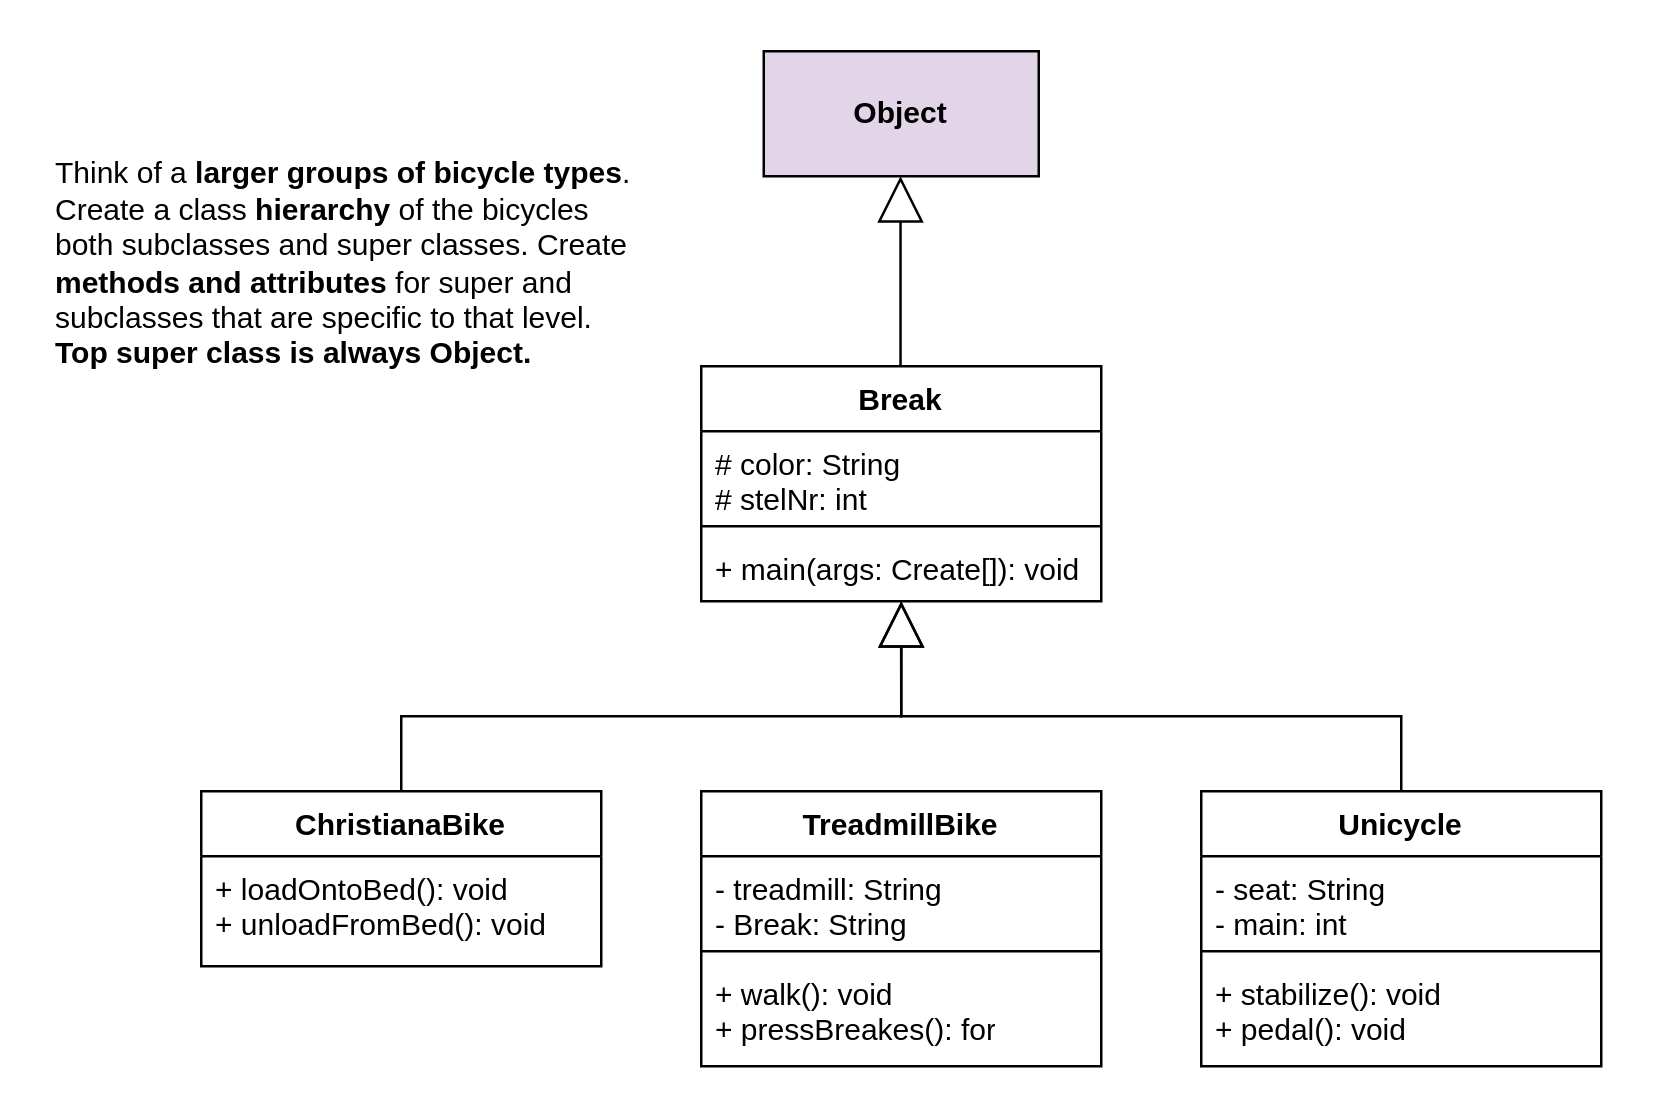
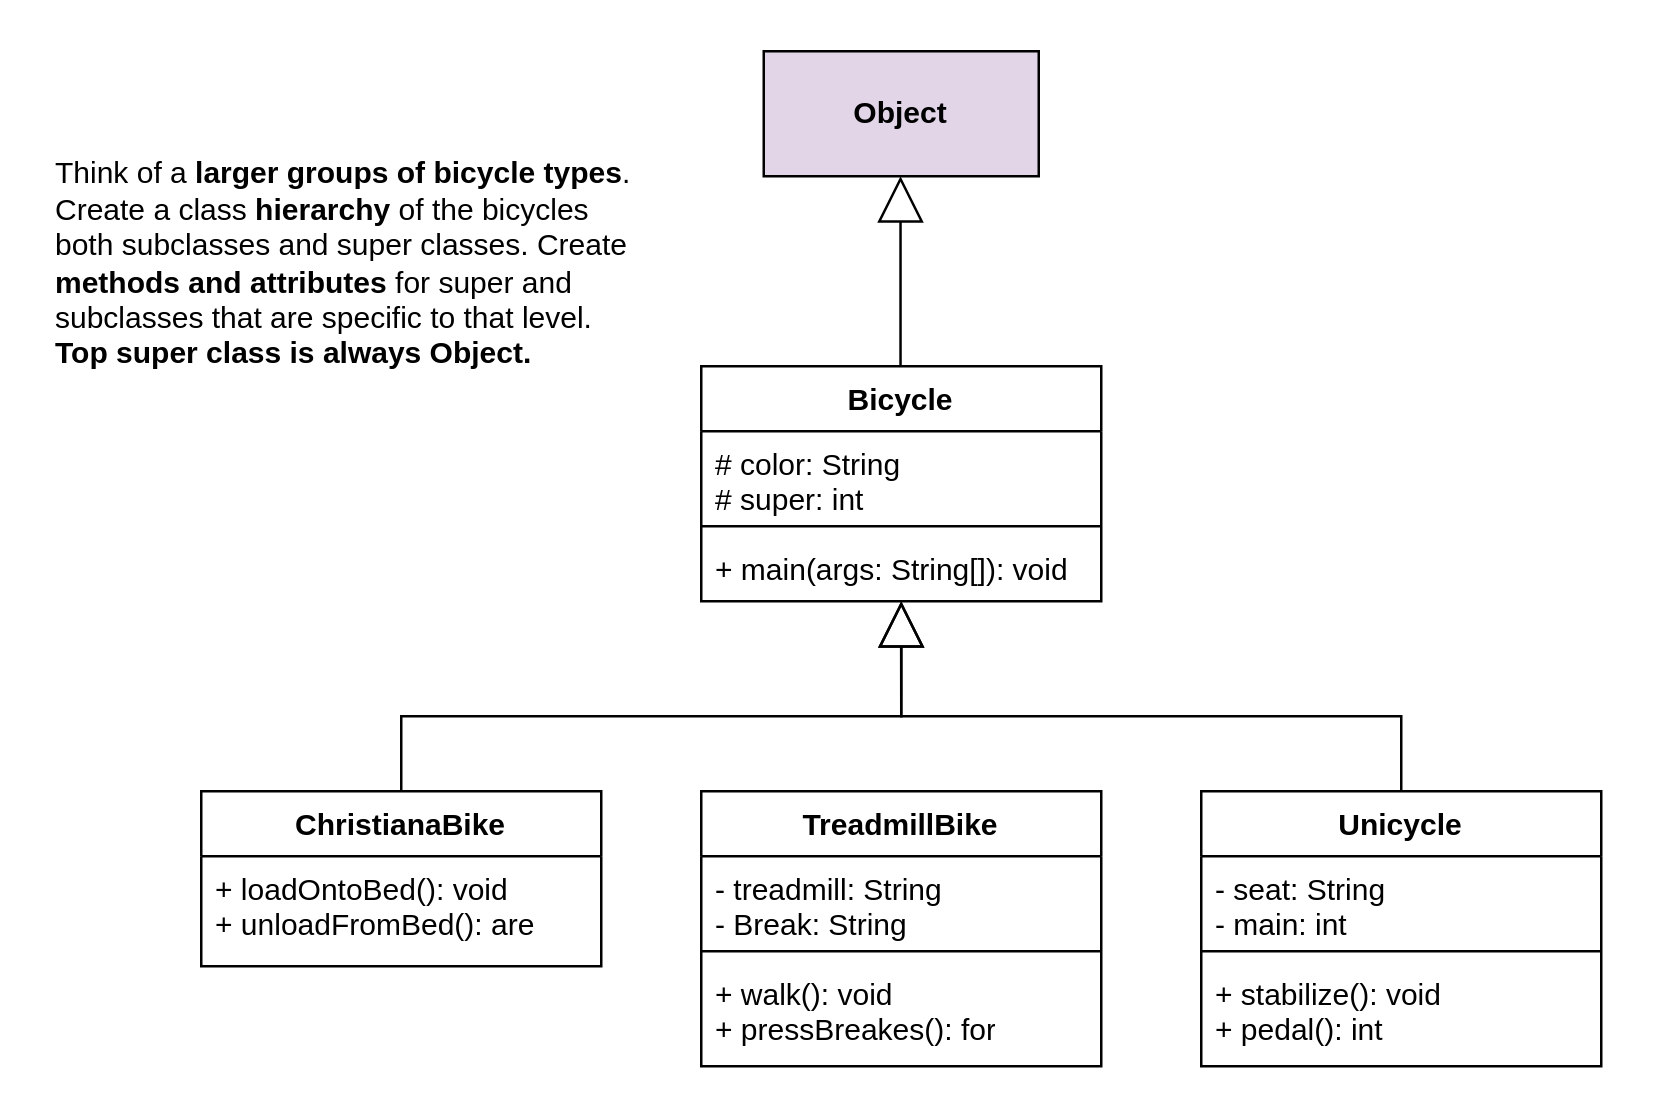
(901, 402) -> (901, 402)
(823, 485) -> (823, 485)
(904, 590) -> (904, 590)
(390, 910) -> (385, 910)
(1349, 1015) -> (1349, 1015)
